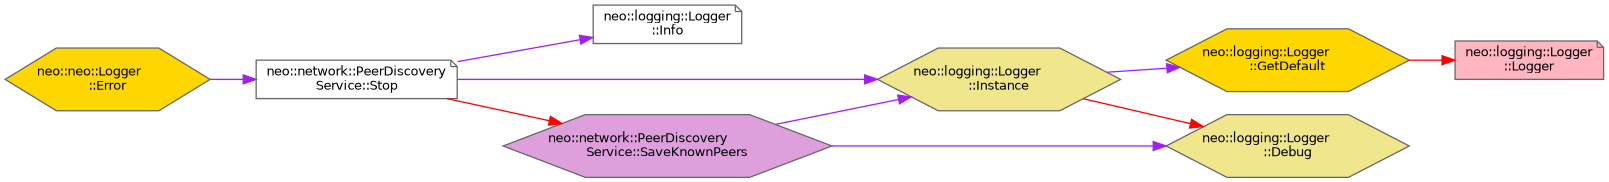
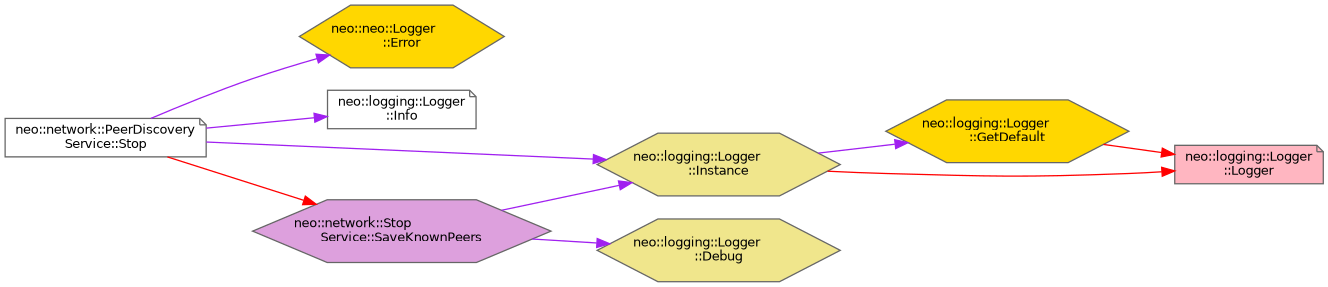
(227, 79) -> (233, 86)
(1137, 111) -> (995, 176)
(667, 146) -> (402, 231)
